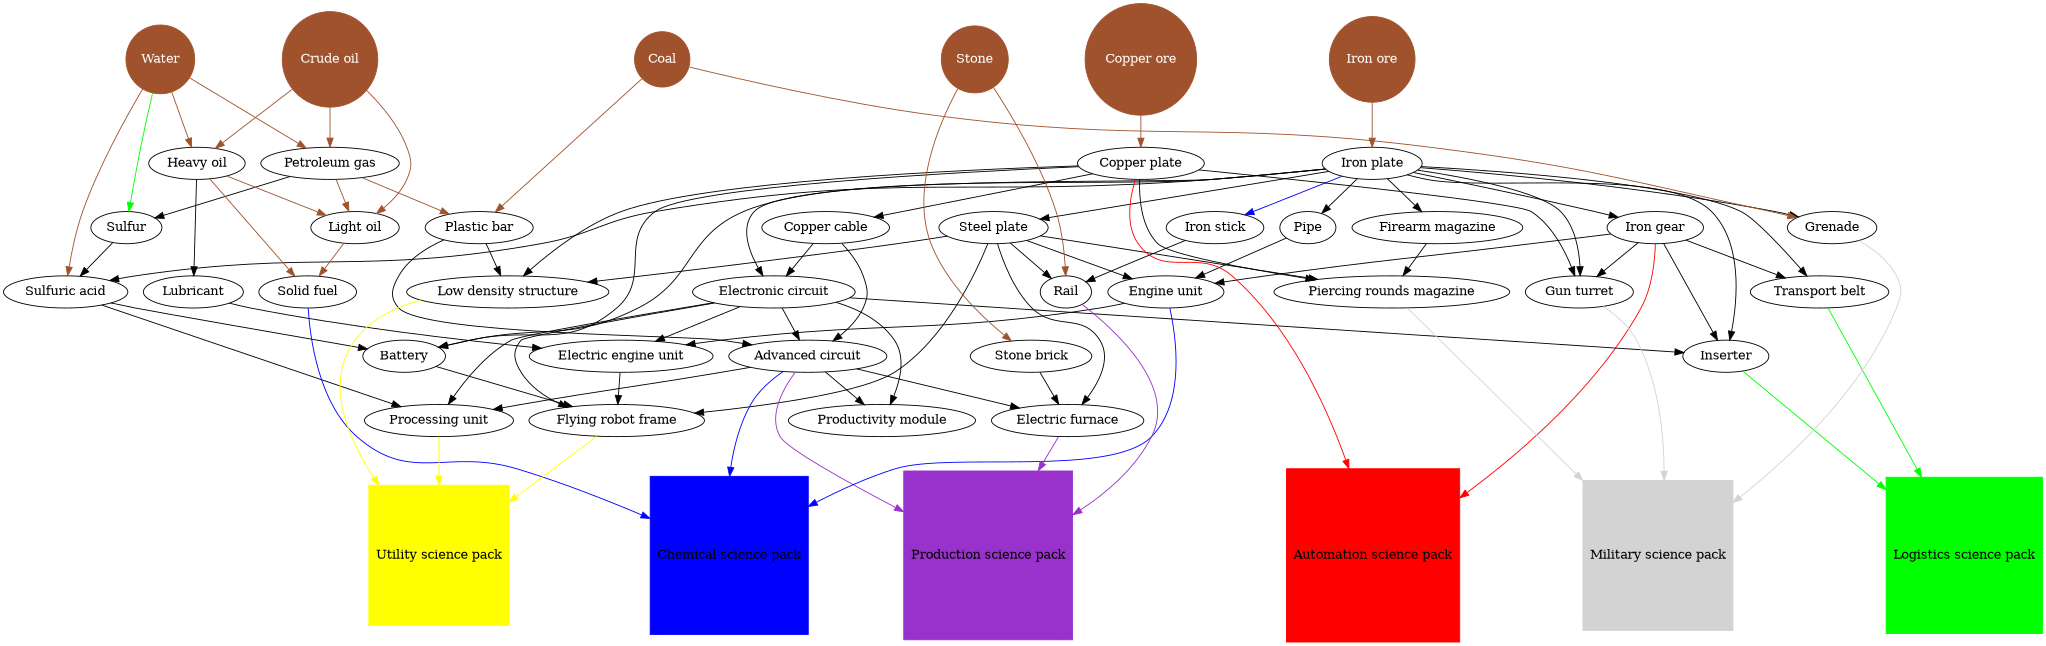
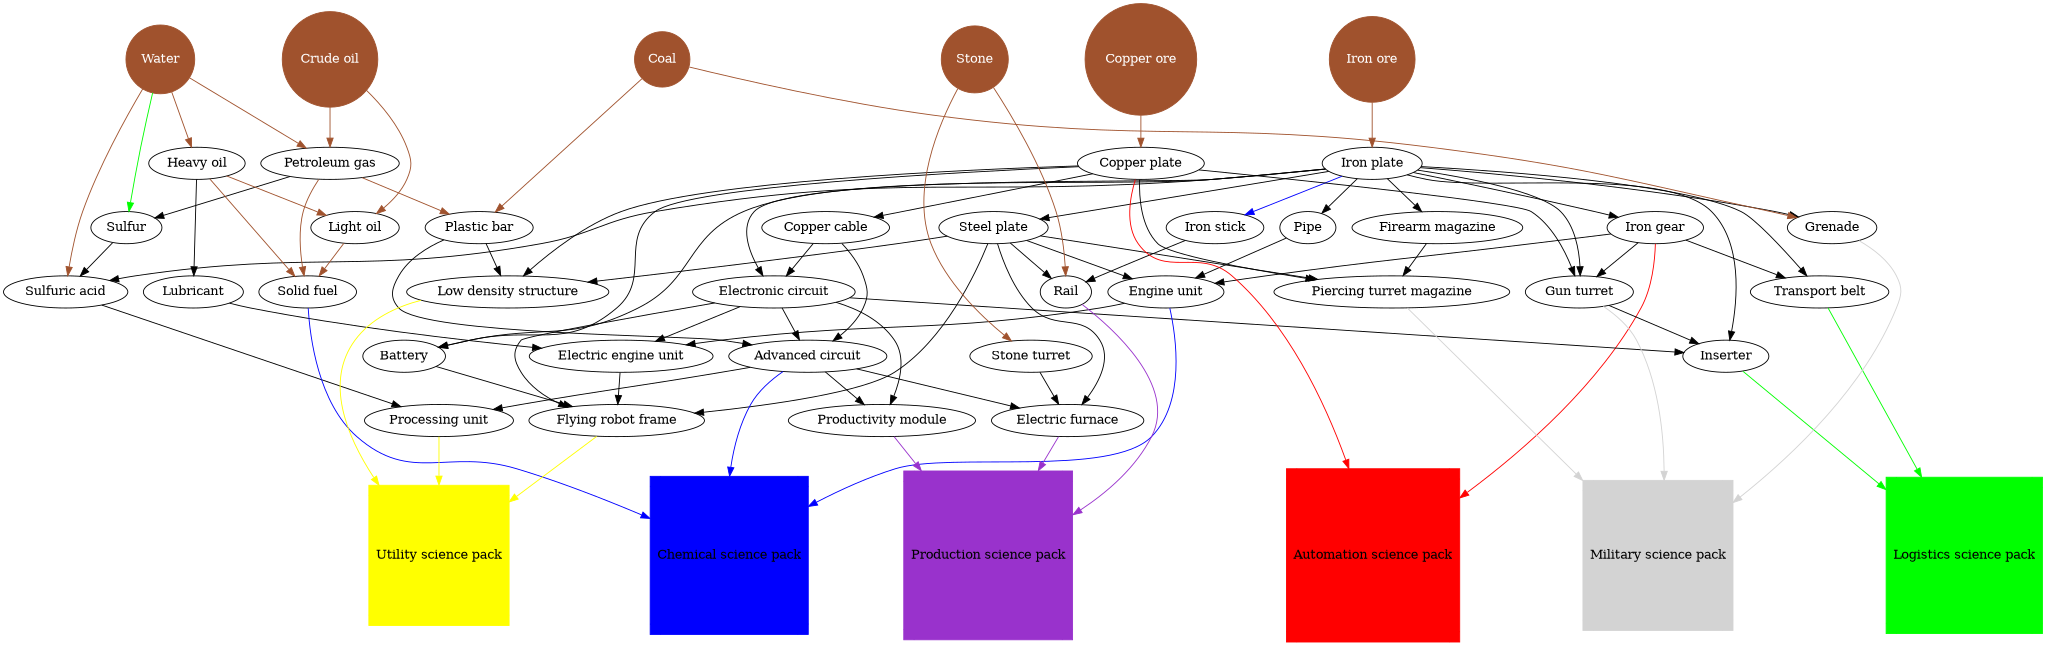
(261, 113) -> none
(341, 191) -> (301, 221)
(1688, 288) -> (1650, 323)
(1392, 292) -> (1392, 292)
(234, 326) -> none
(572, 327) -> none
(1031, 356) -> (1031, 356)
(806, 457) -> (905, 450)
